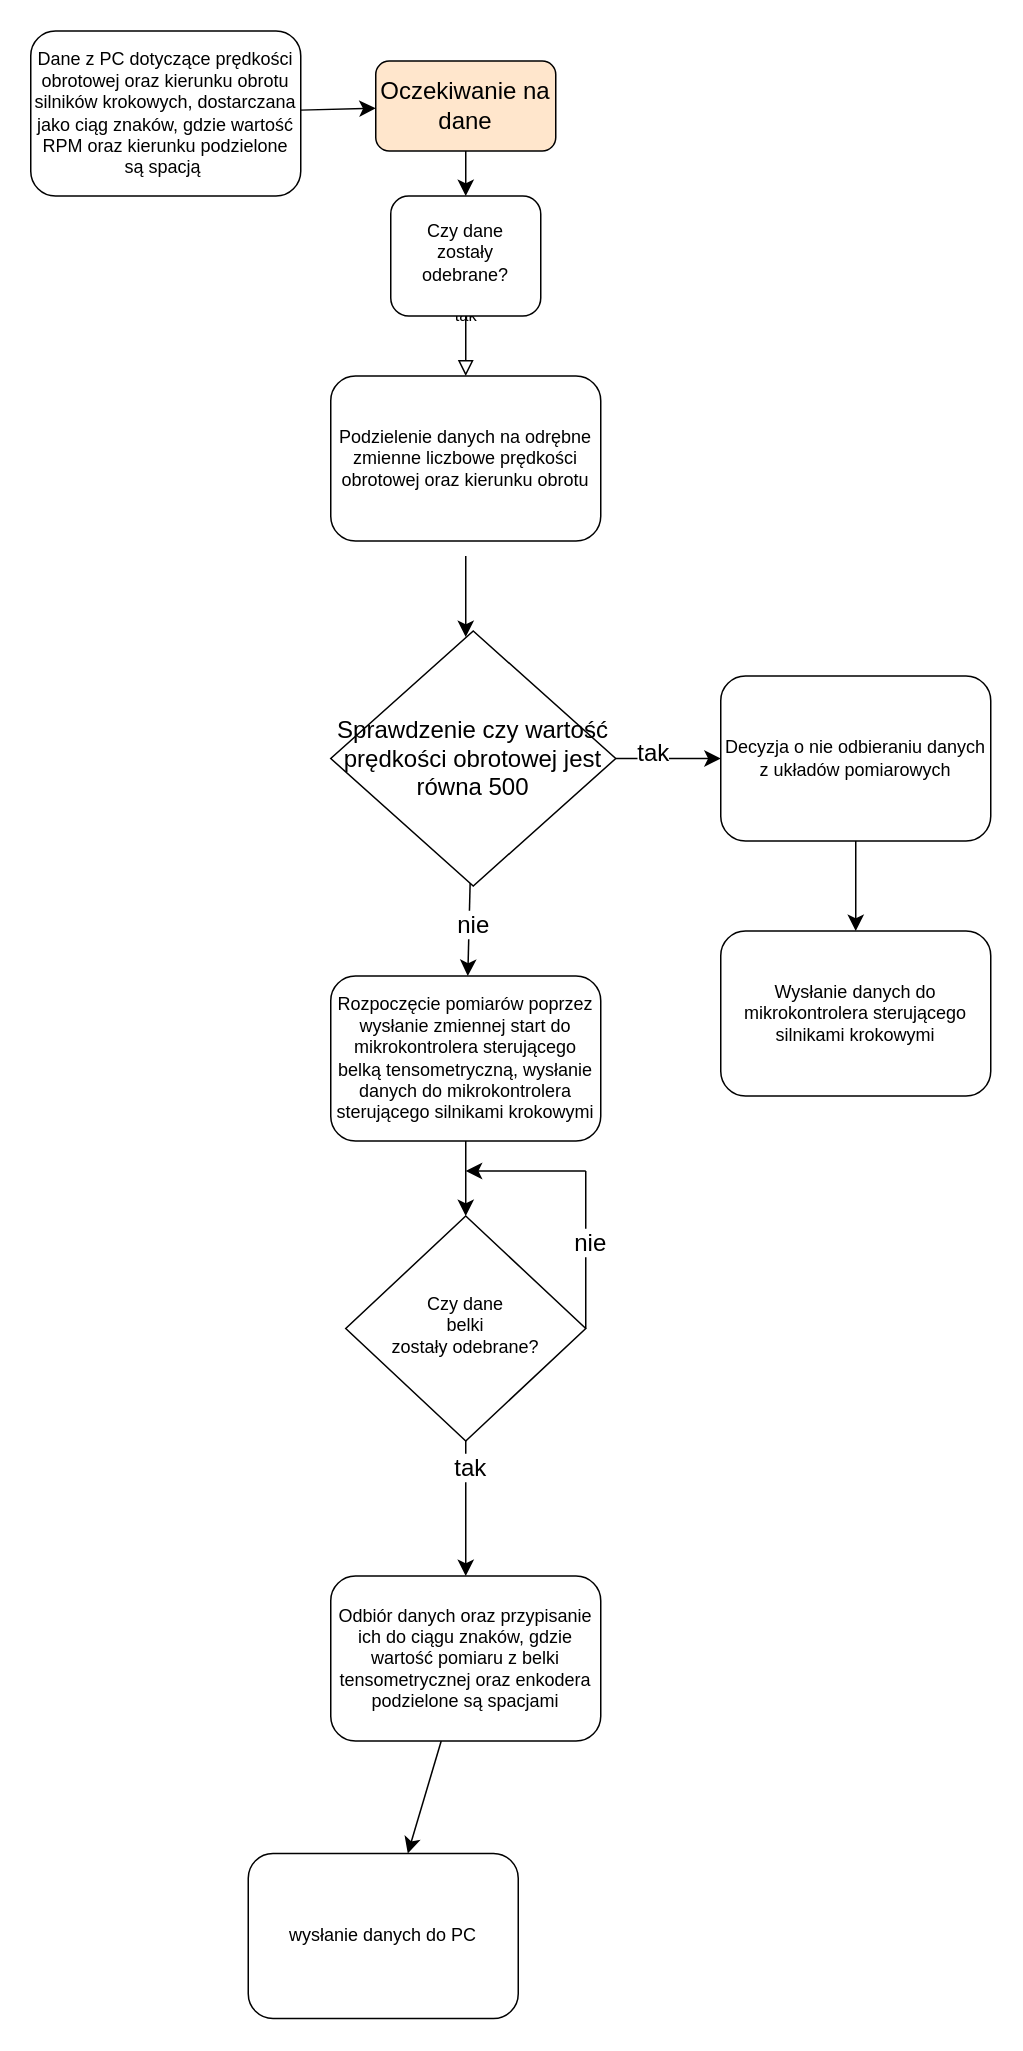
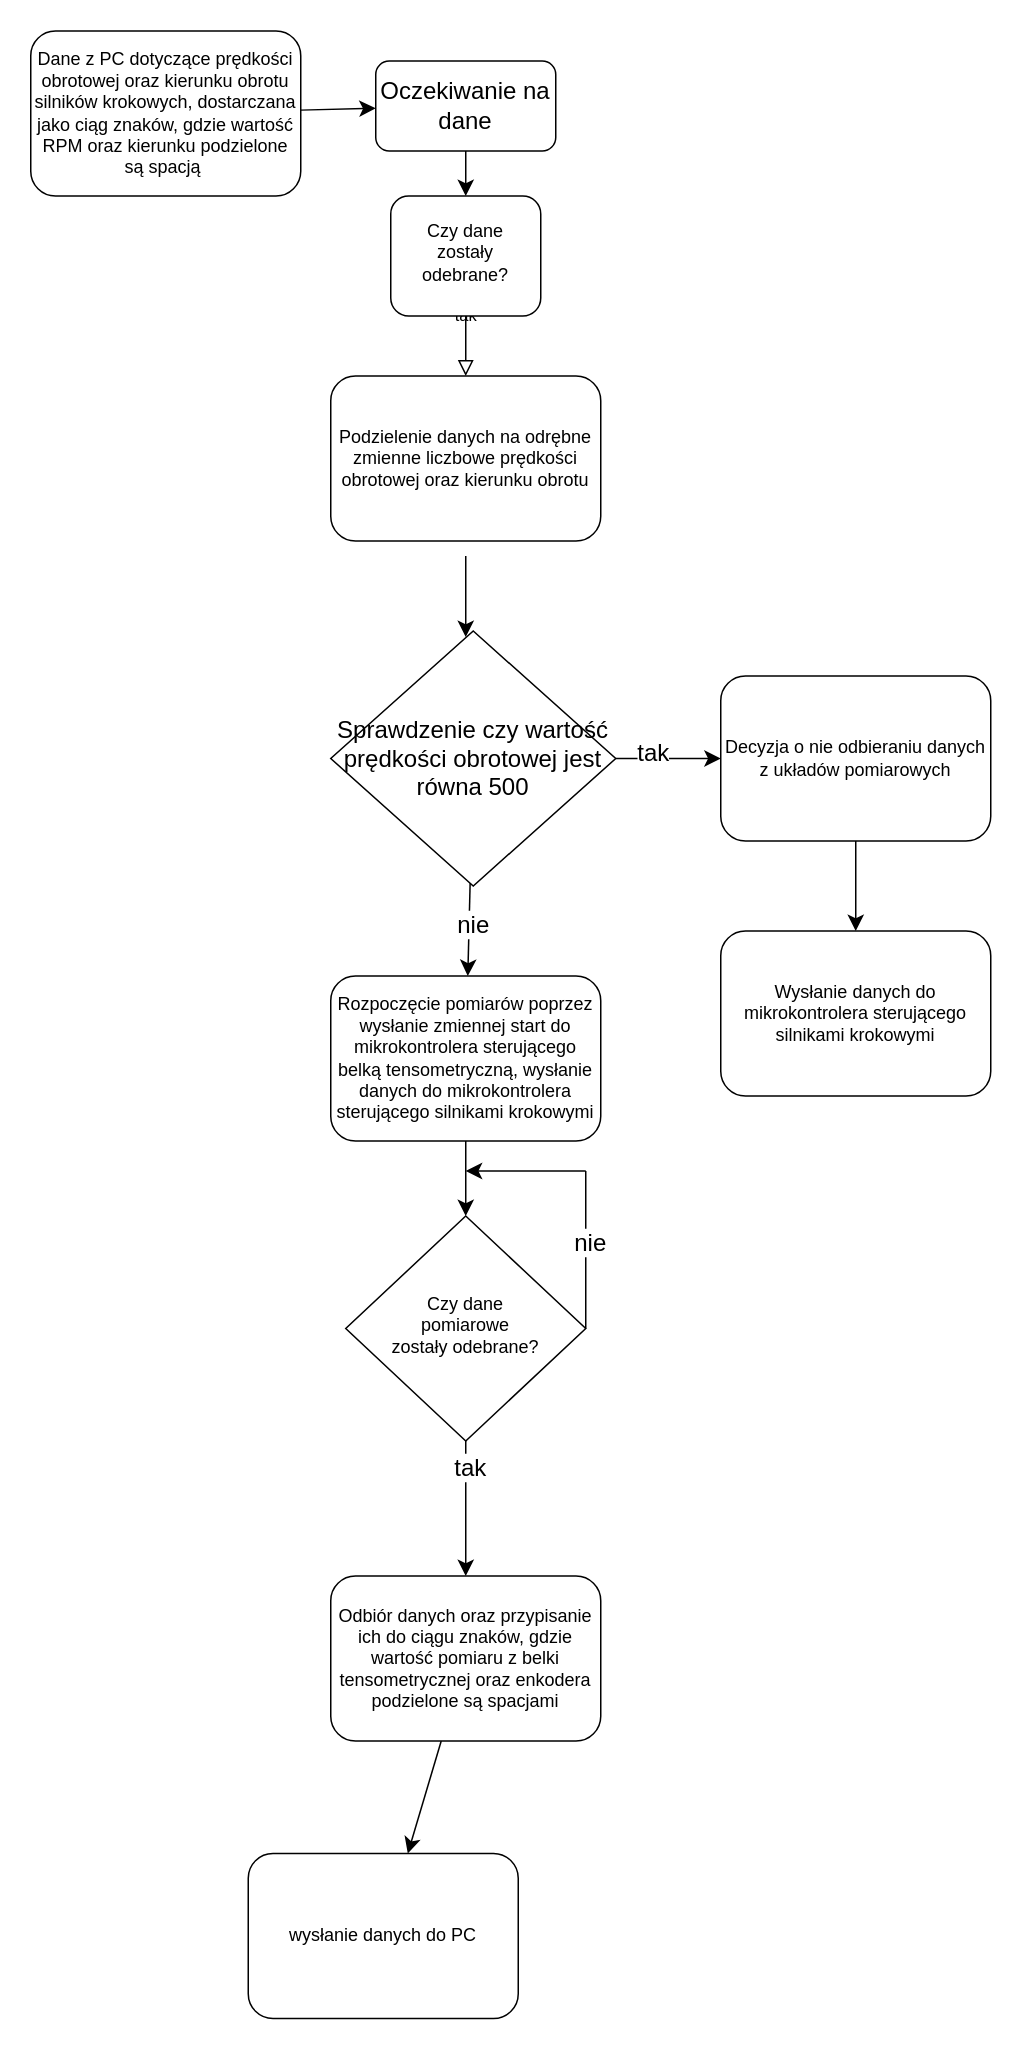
(466, 106) -> (466, 106)
(466, 1325) -> (466, 1325)
